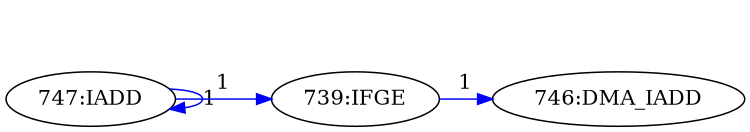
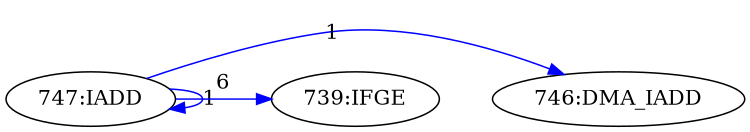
(224, 83) -> (224, 83)
(458, 99) -> (348, 31)
